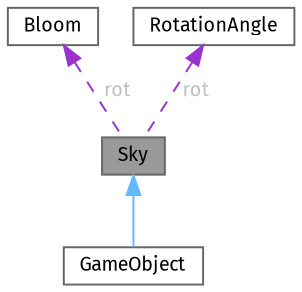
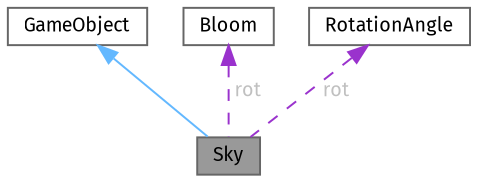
(133, 221) -> (161, 98)
